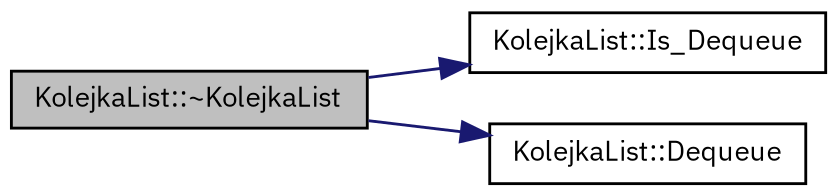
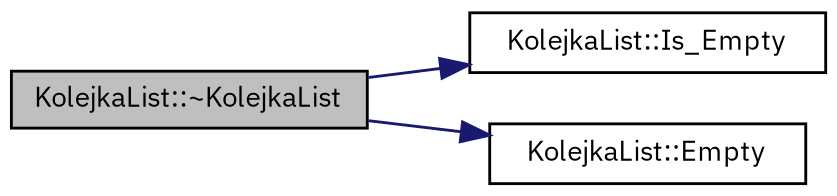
(648, 43) -> (648, 43)
(648, 154) -> (648, 154)
